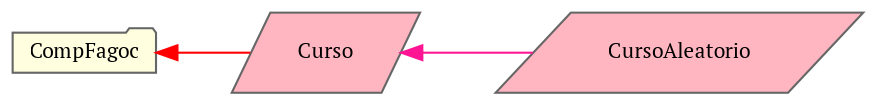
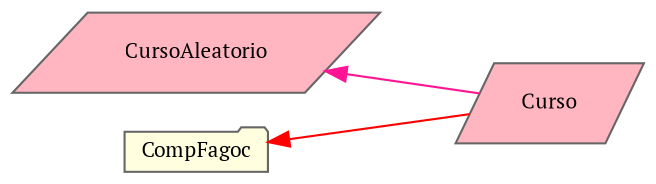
(478, 53) -> (413, 84)
